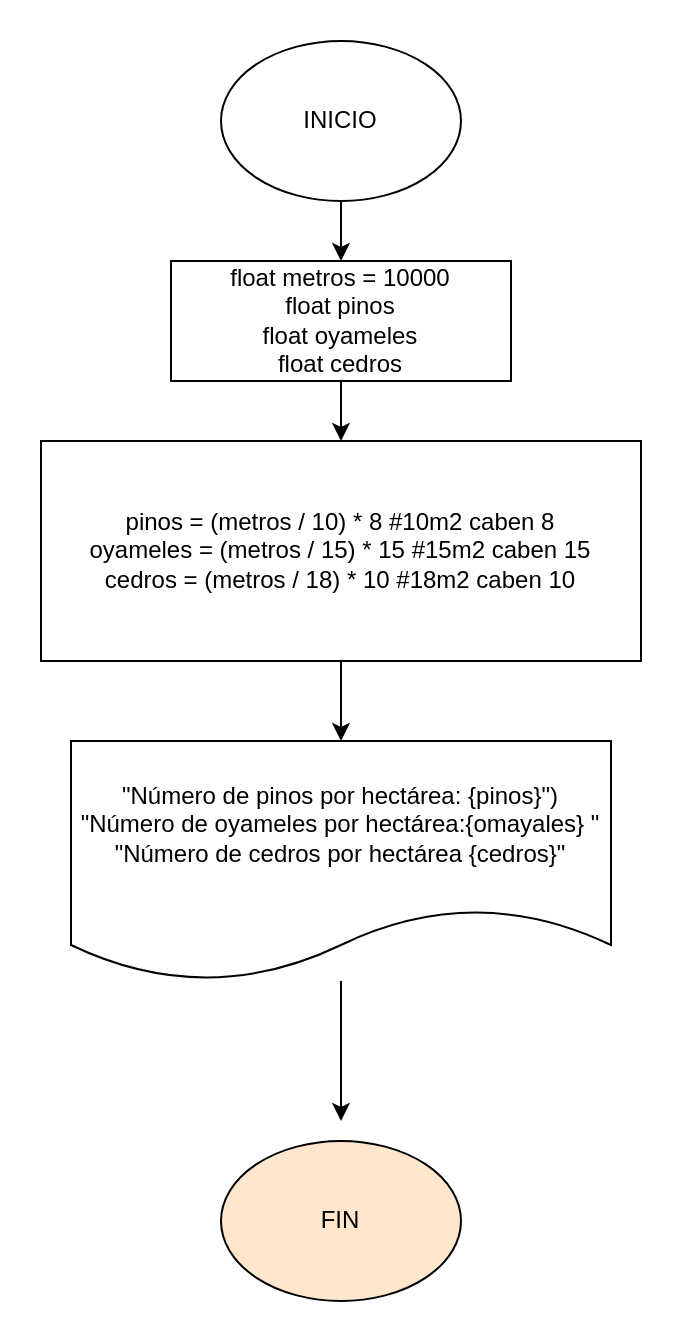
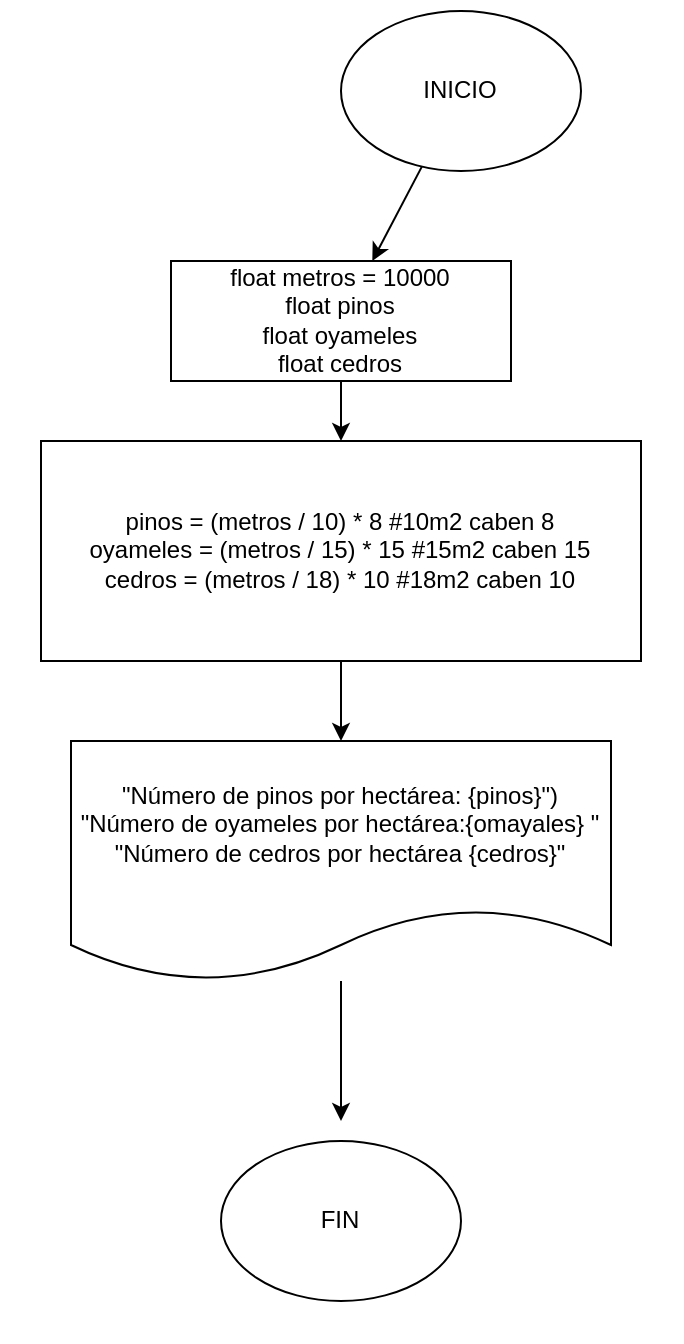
(341, 121) -> (461, 91)
(341, 1221) -> (341, 1221)
